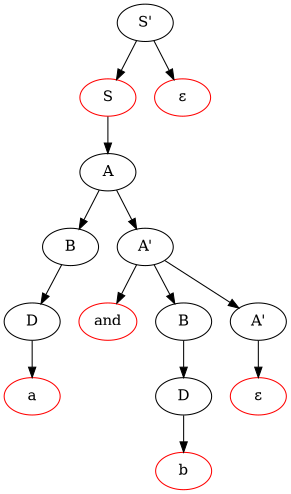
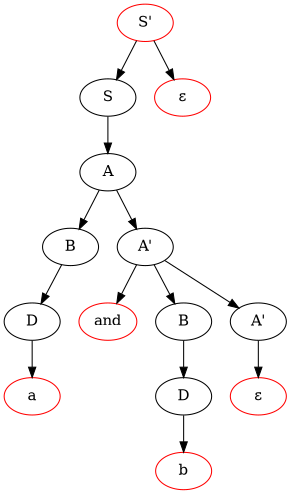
(145, 23) -> (145, 23)
(108, 98) -> (108, 98)
